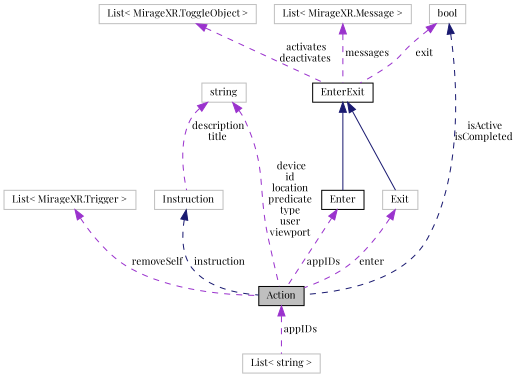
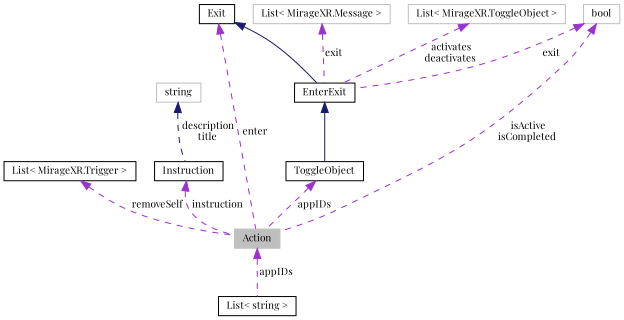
(366, 53) -> (333, 53)
(183, 147) -> (179, 137)
(374, 151) -> (283, 51)
(262, 197) -> none
(70, 200) -> (70, 171)
(189, 200) -> (189, 171)
(343, 200) -> (325, 171)
(400, 200) -> (217, 14)
(441, 207) -> (449, 153)
(200, 276) -> (201, 222)
(281, 296) -> (257, 239)
(281, 364) -> (257, 306)
